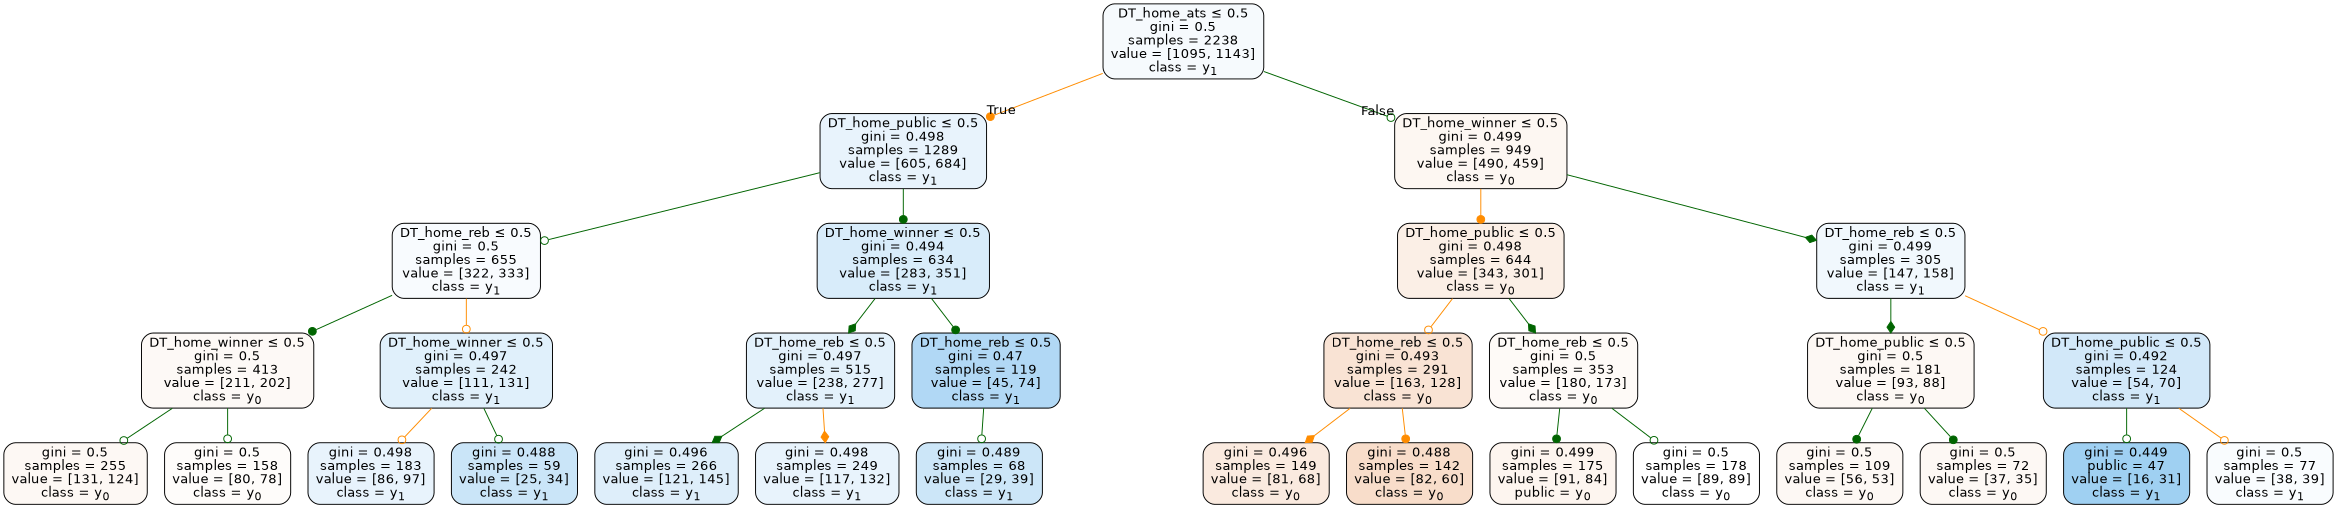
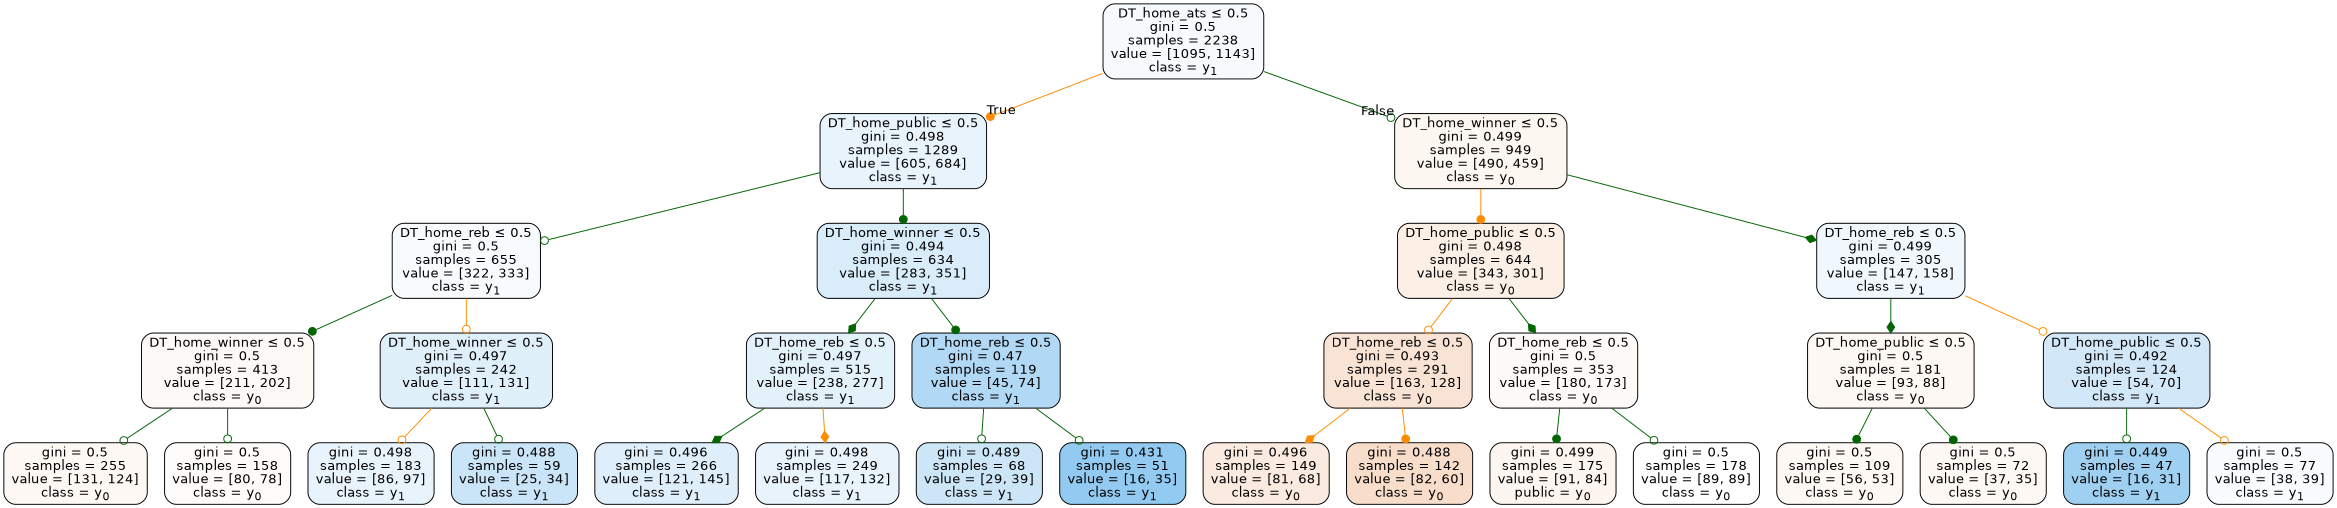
(2127, 466) -> (2127, 466)
none -> (1123, 474)
